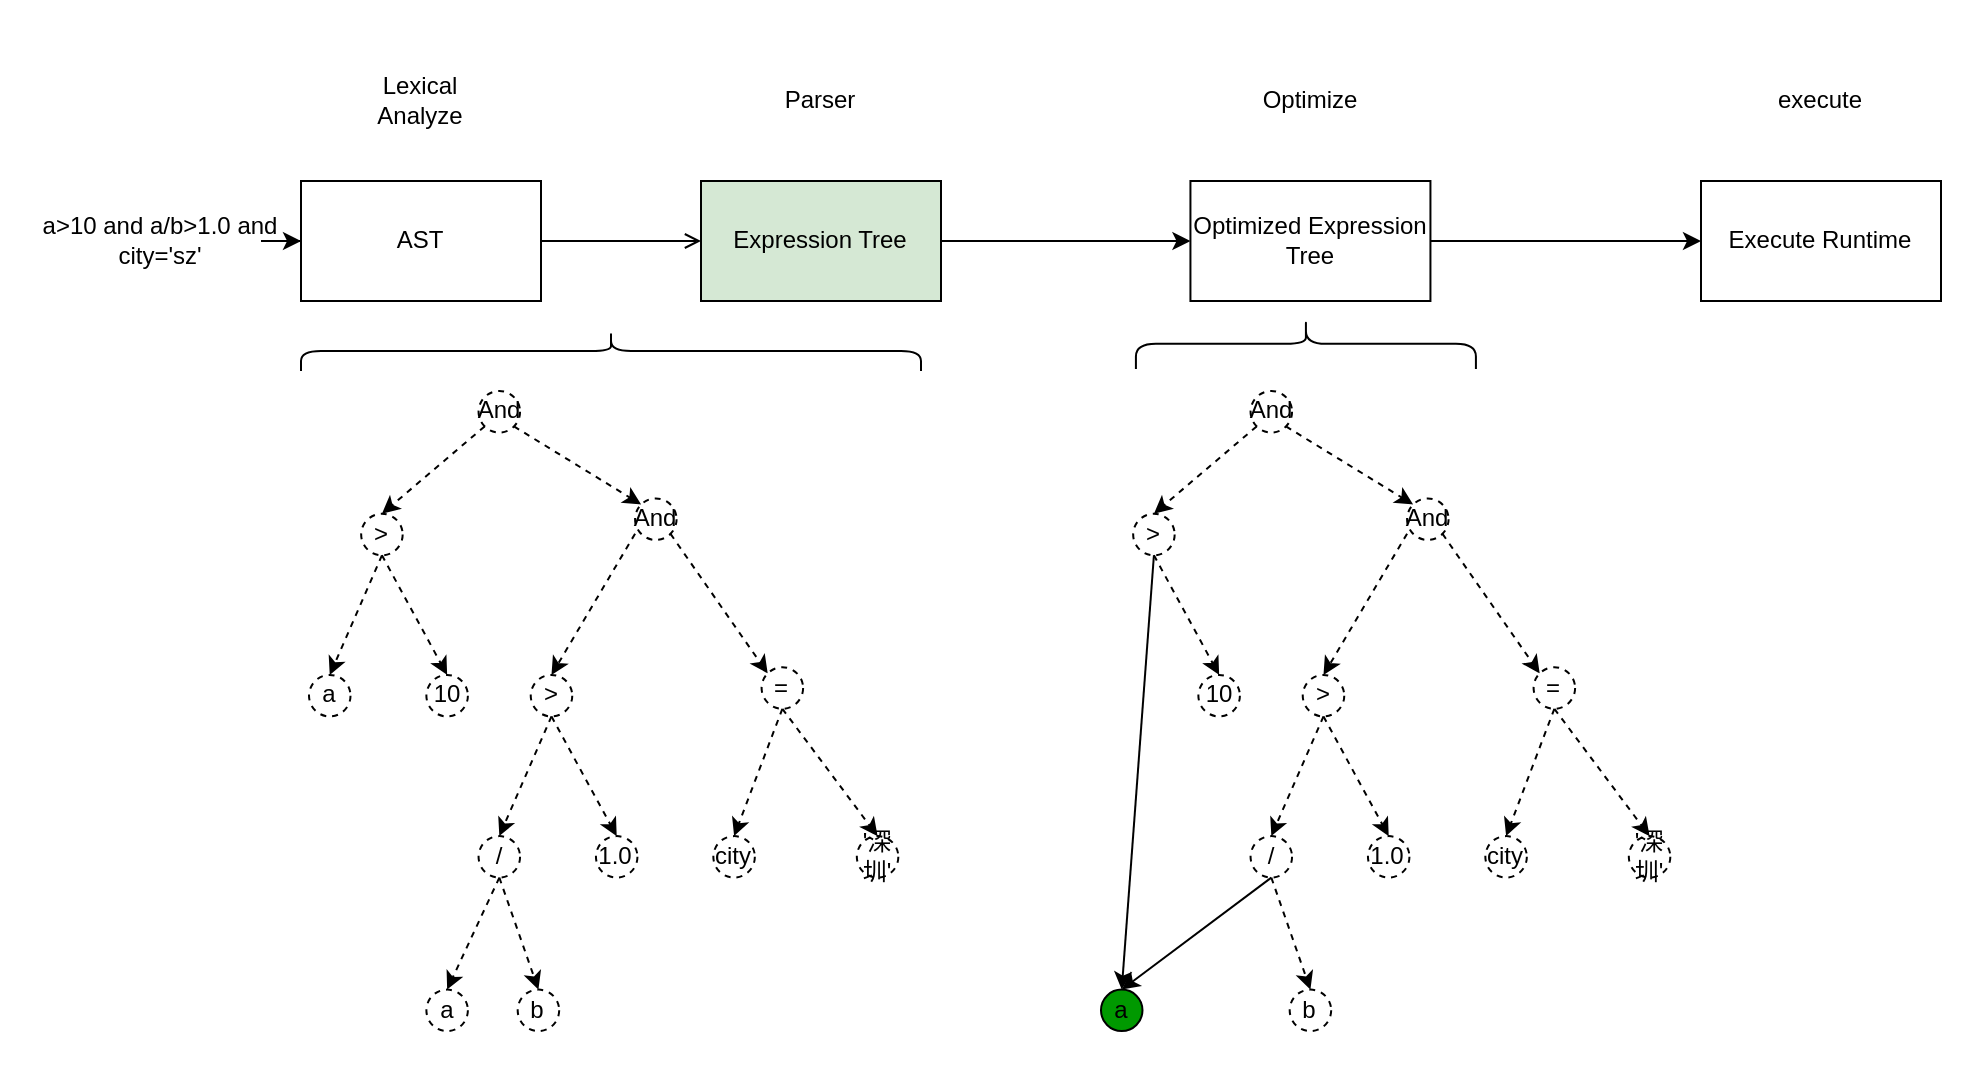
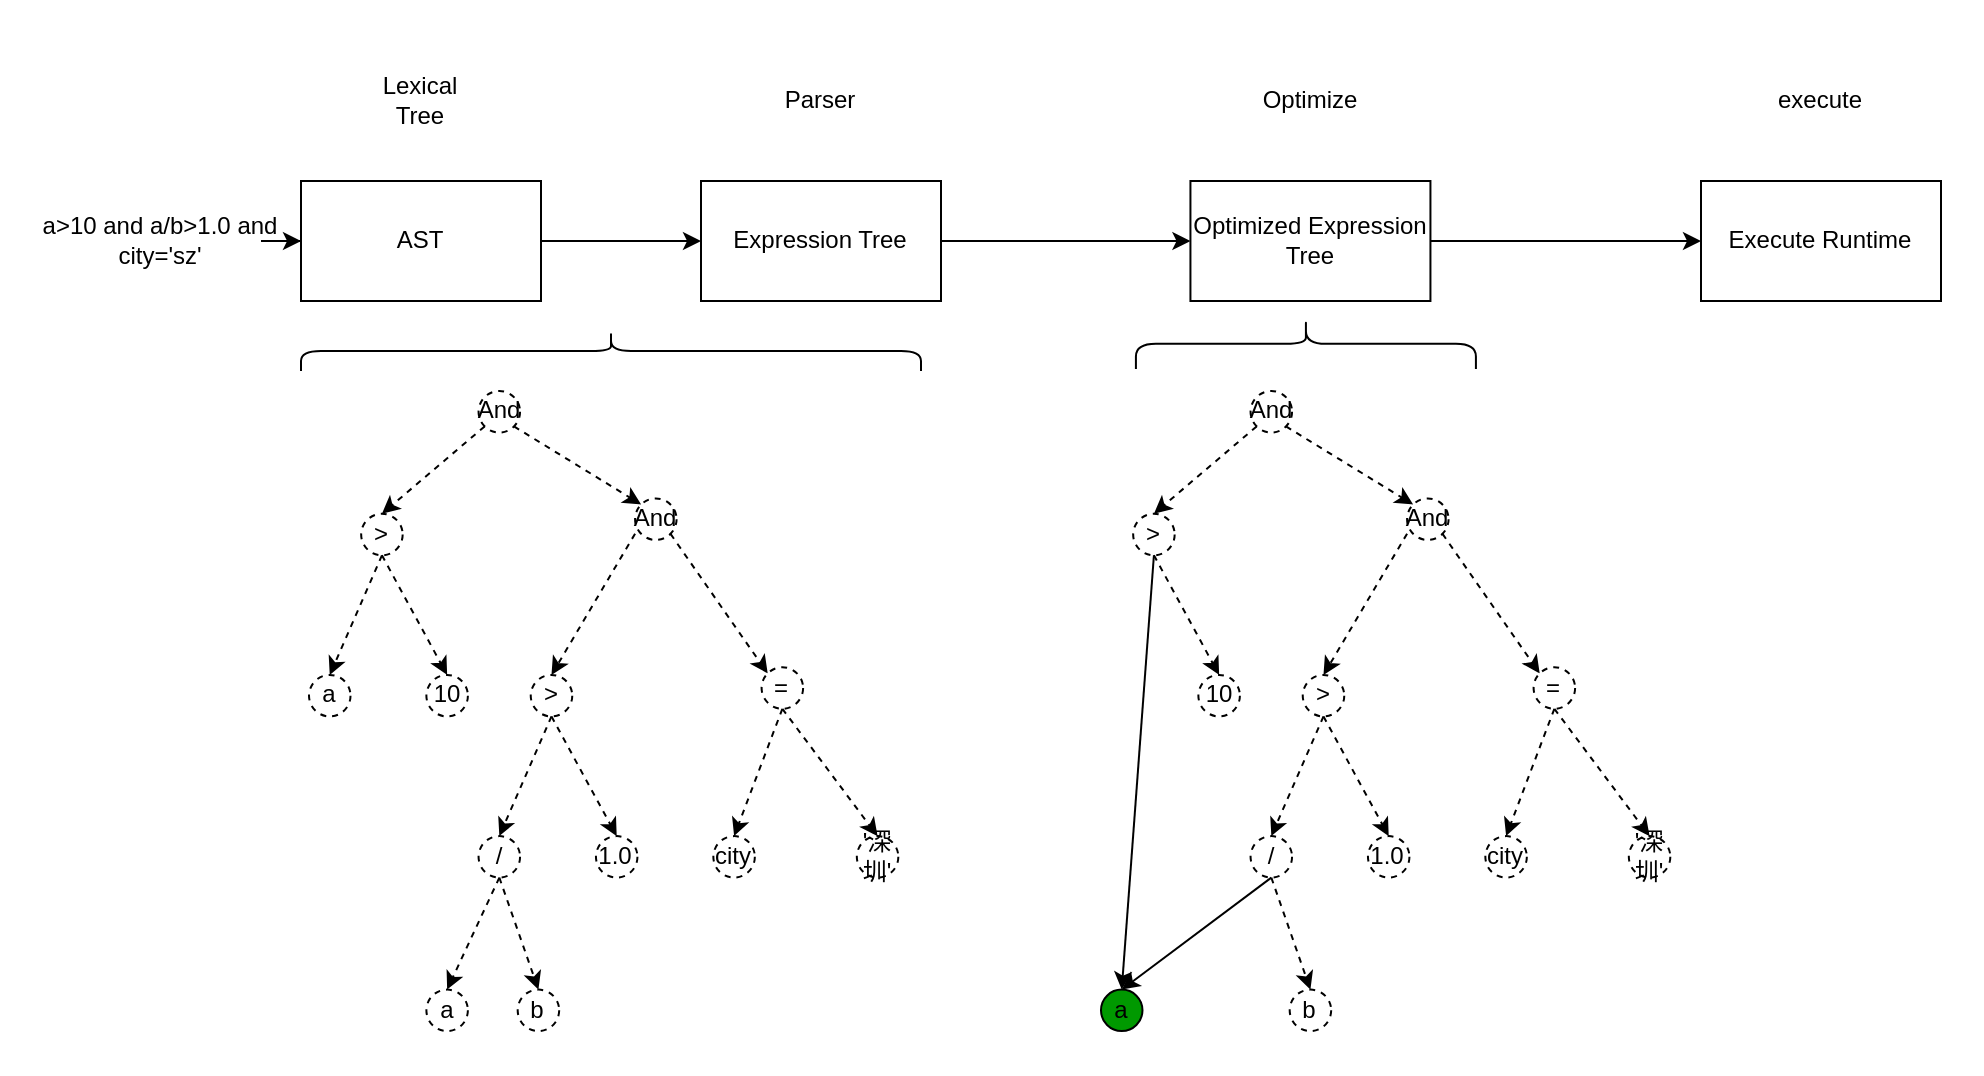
(421, 101) -> (421, 101)
(688, 241) -> (686, 241)
(821, 241) -> (821, 241)
